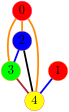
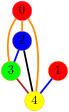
(34, 101) -> (34, 101)
